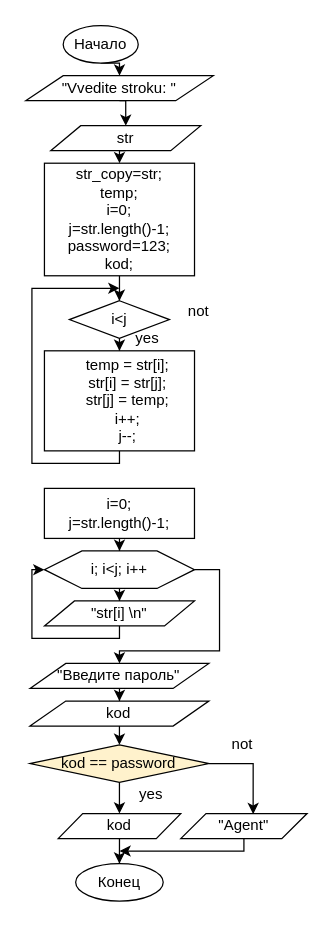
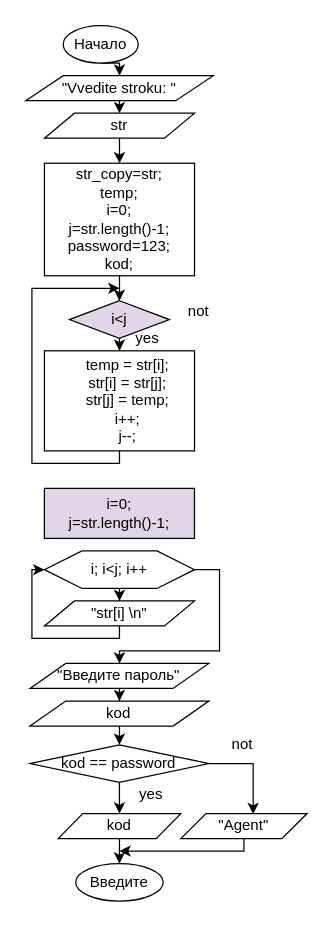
(126, 138) -> (119, 126)
(119, 319) -> (119, 319)
(119, 513) -> (119, 513)
(119, 544) -> none
(119, 763) -> (119, 763)
(119, 882) -> (119, 882)
